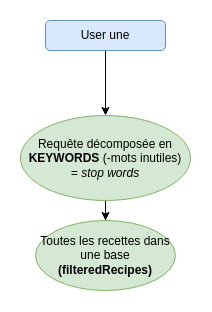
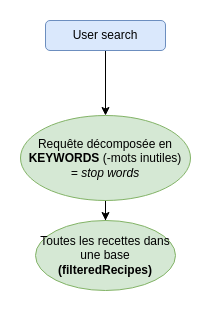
(106, 36) -> (106, 36)
